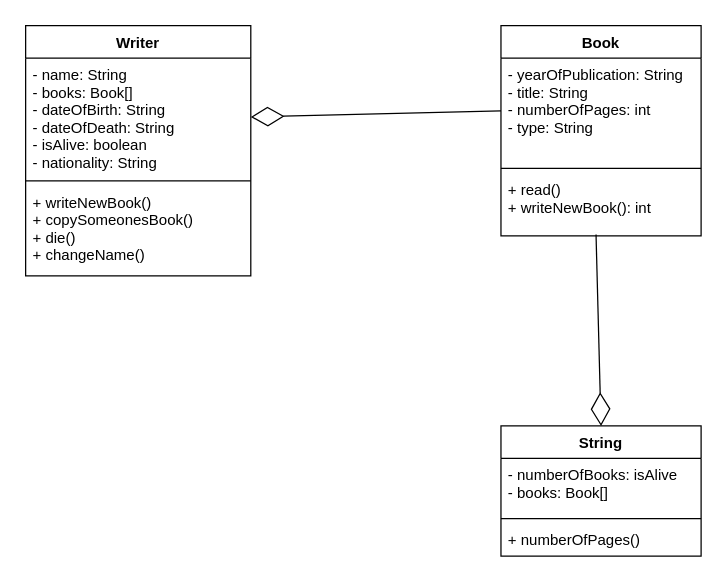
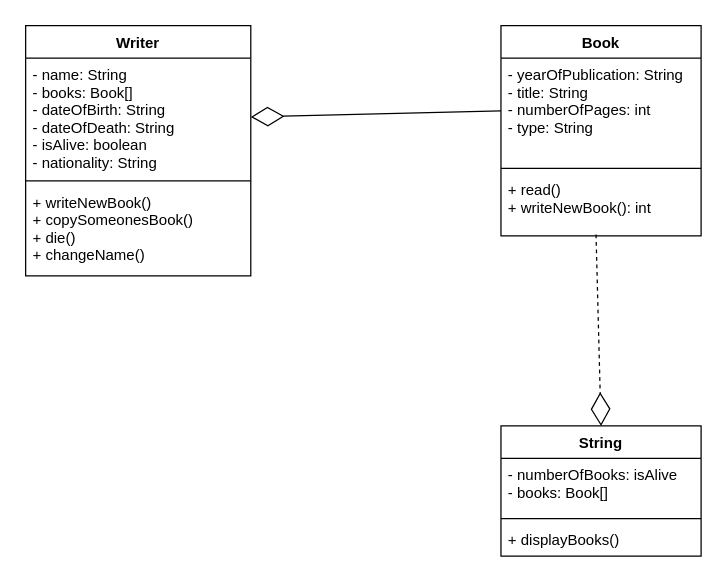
(598, 316) -> (598, 316)
(577, 540) -> (569, 540)
